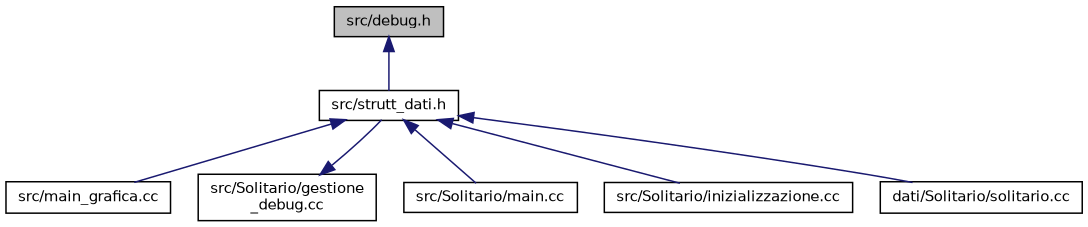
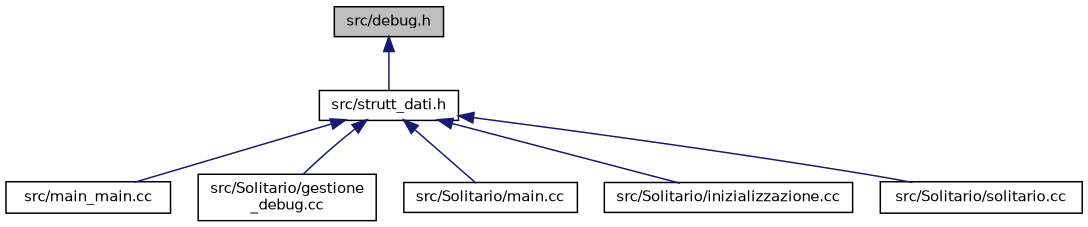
(357, 143) -> (328, 151)
(88, 197) -> (88, 197)
(981, 197) -> (981, 197)
